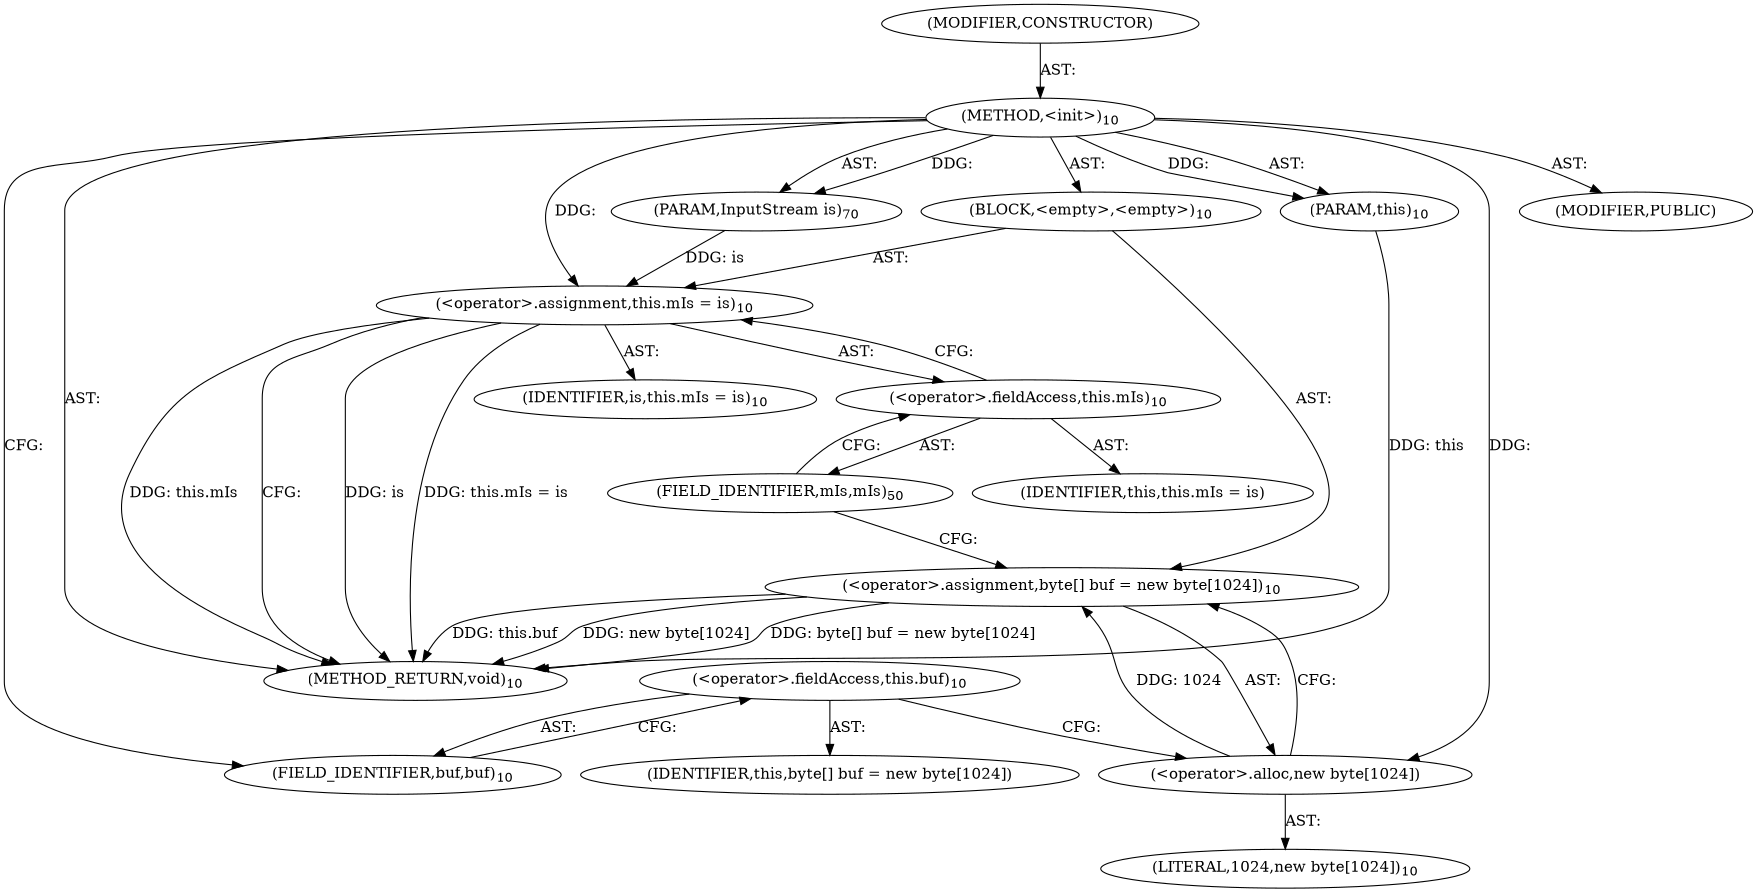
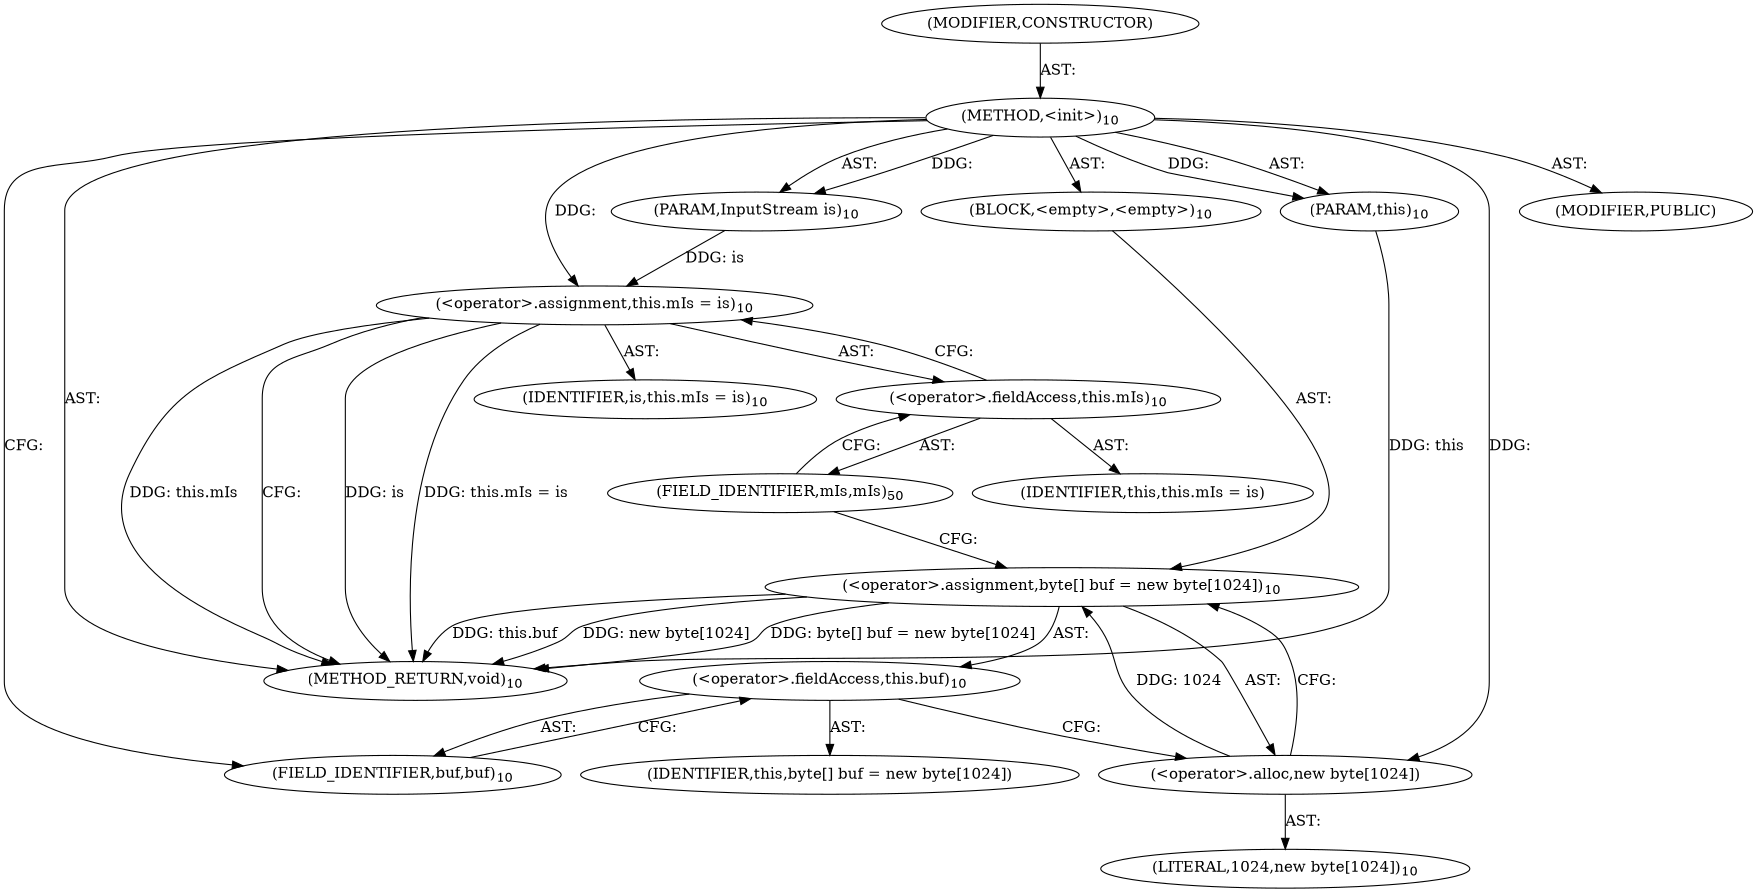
(851, 210) -> (851, 210)
(851, 257) -> none
none -> (1029, 649)
